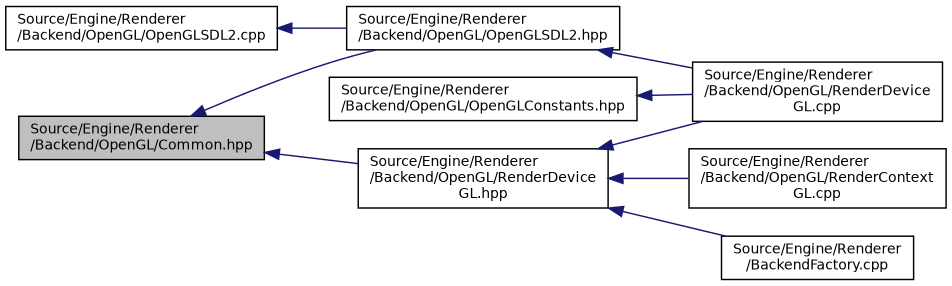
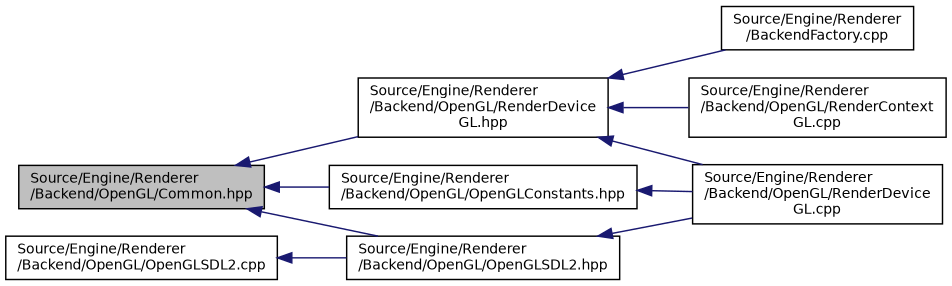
none -> (304, 187)
